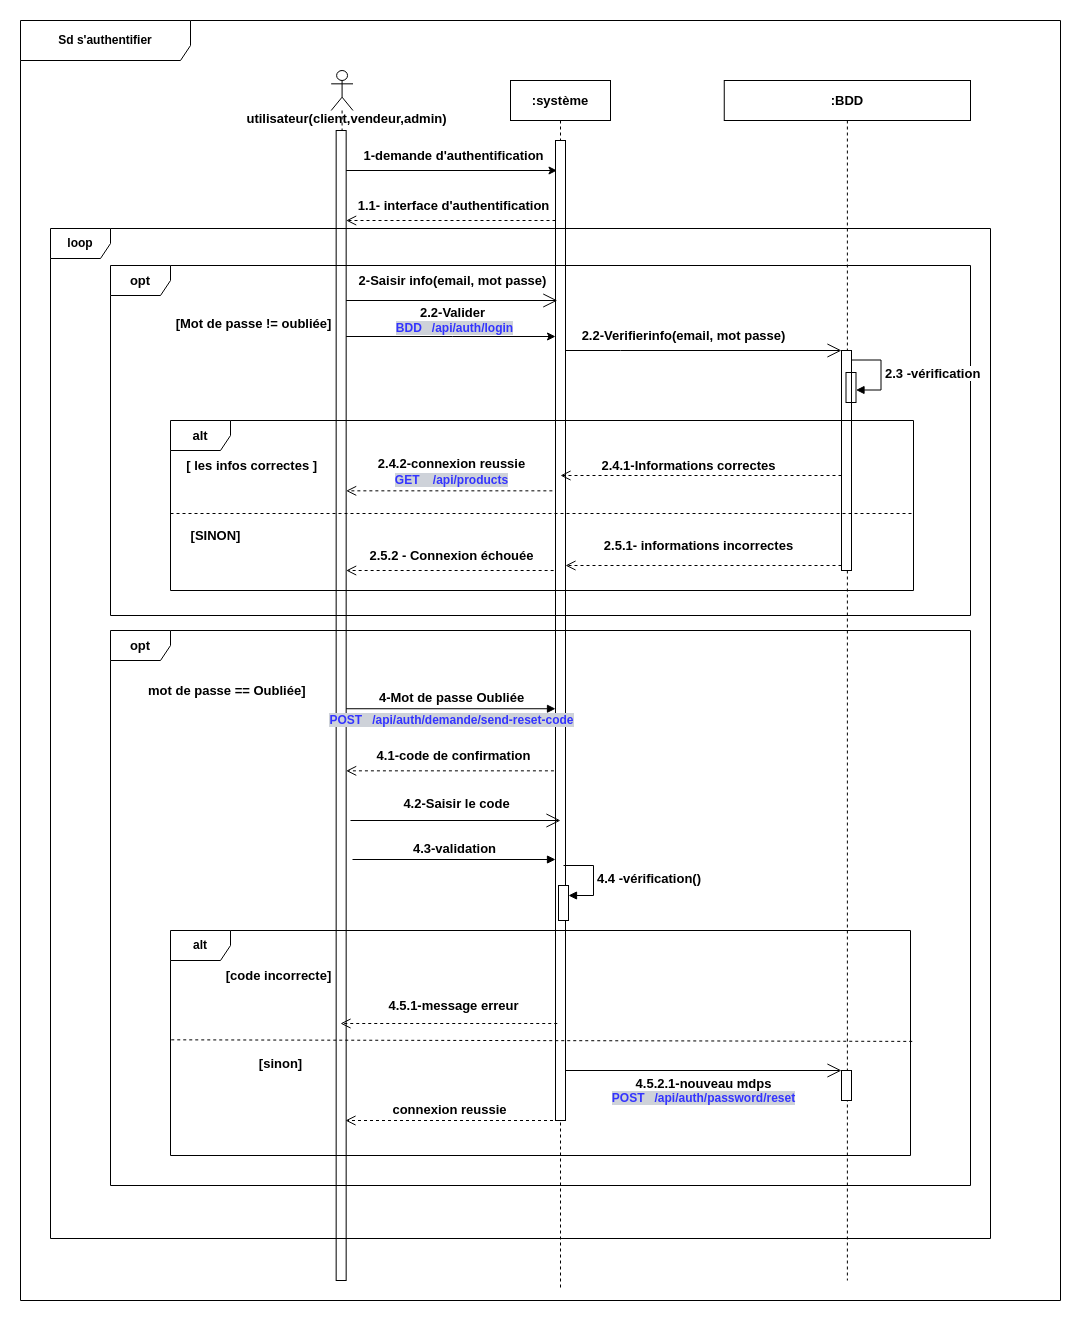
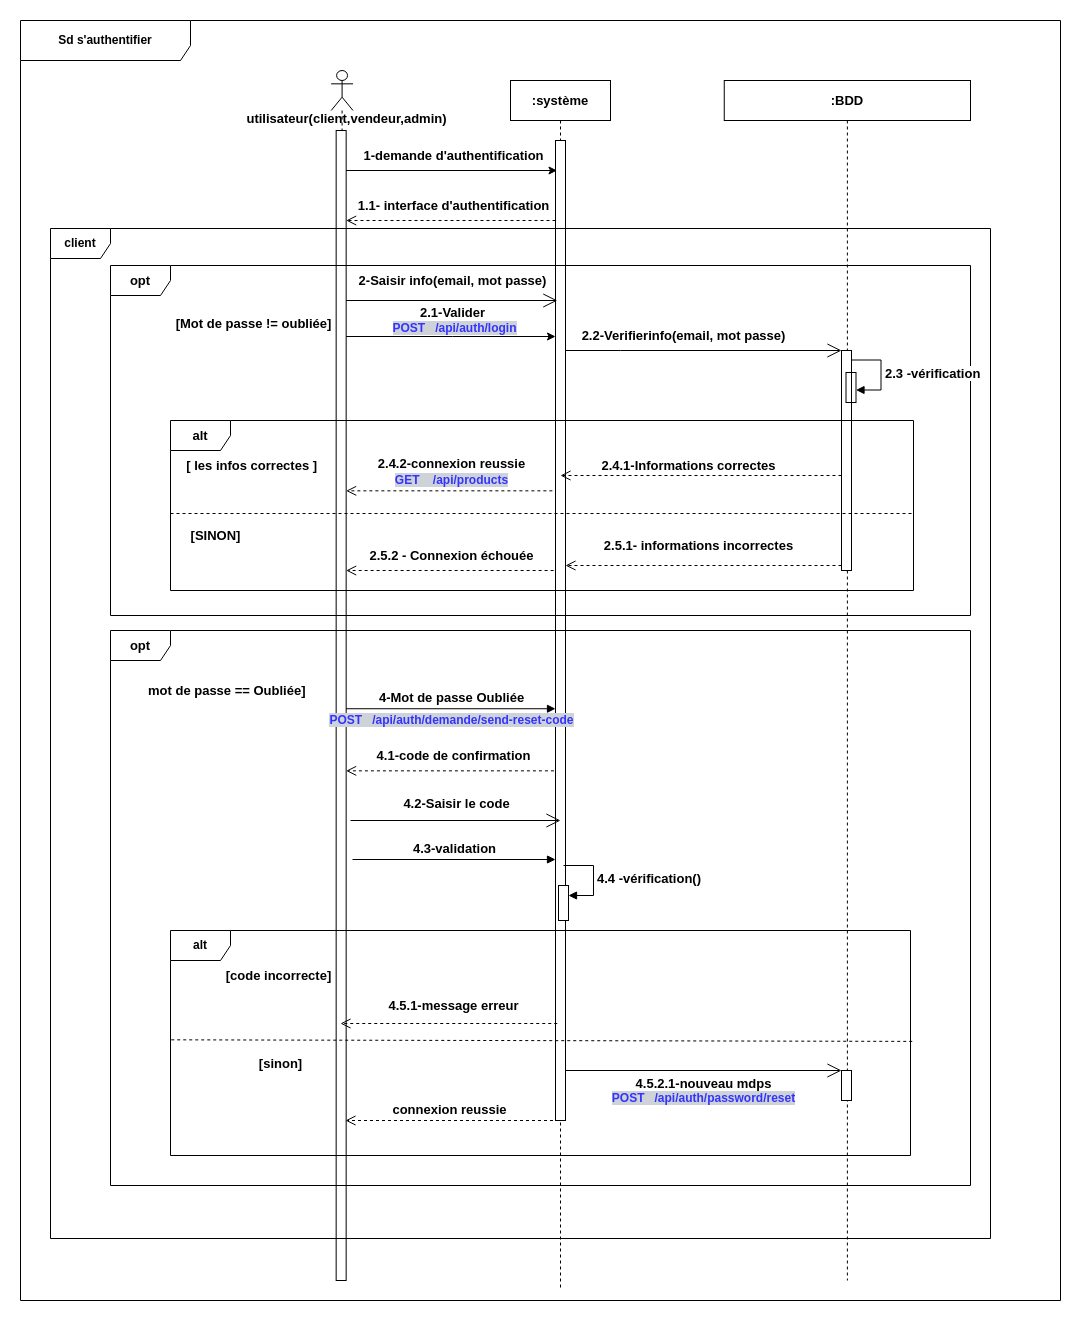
(81, 244) -> (81, 244)
(453, 321) -> (453, 321)
(455, 329) -> (455, 329)
